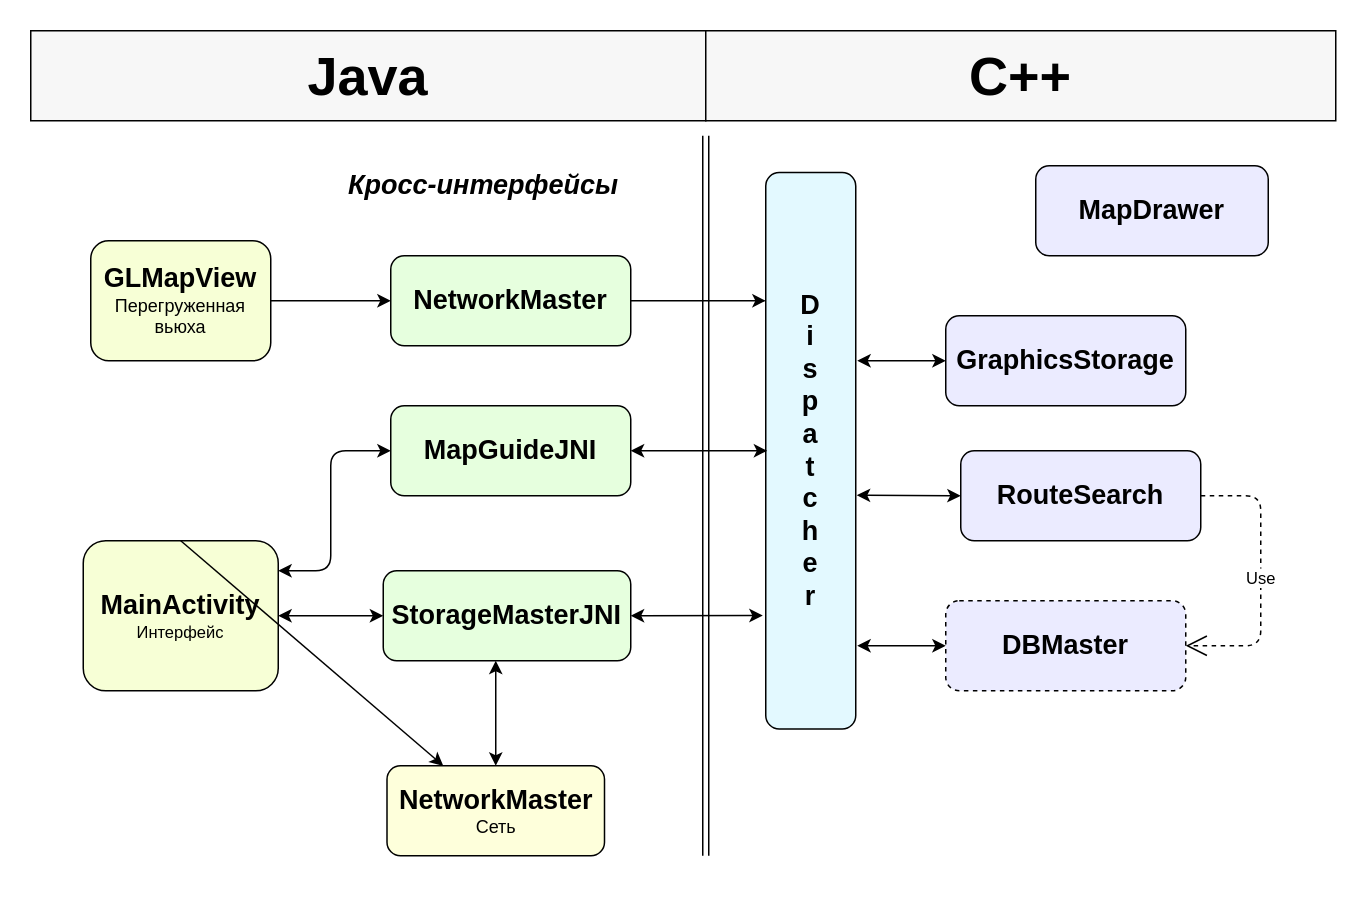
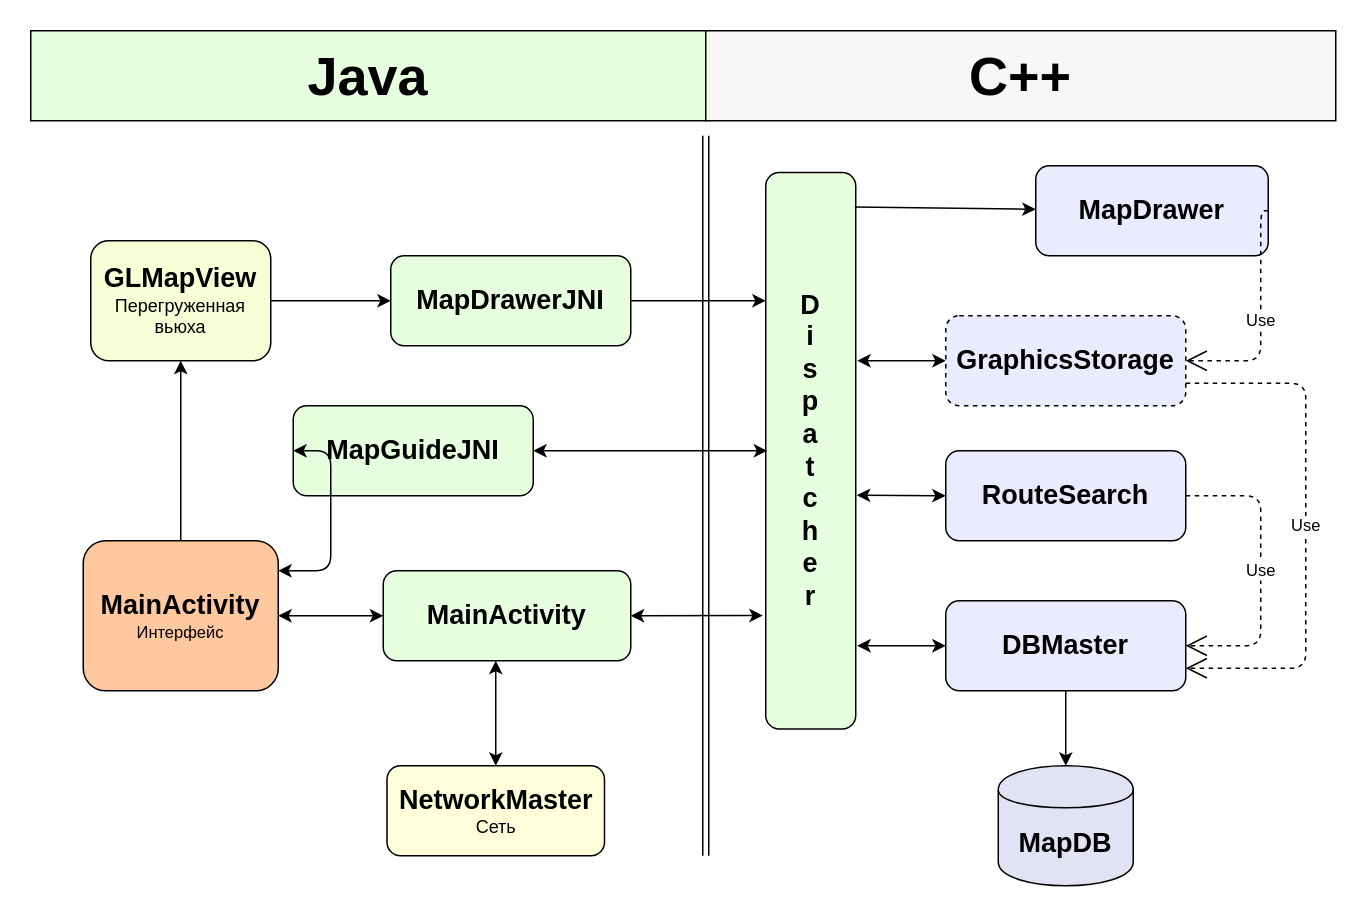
(368, 76) -> (368, 76)
(496, 181) -> none
none -> (940, 208)
(511, 301) -> (511, 301)
none -> (1261, 316)
(1066, 361) -> (1066, 361)
(511, 451) -> (413, 451)
(811, 451) -> (811, 451)
(1081, 496) -> (1066, 496)
none -> (1306, 523)
(181, 616) -> (181, 616)
(507, 616) -> (507, 616)
(1066, 646) -> (1066, 646)
(308, 650) -> (181, 456)
none -> (1066, 723)
none -> (1066, 826)
